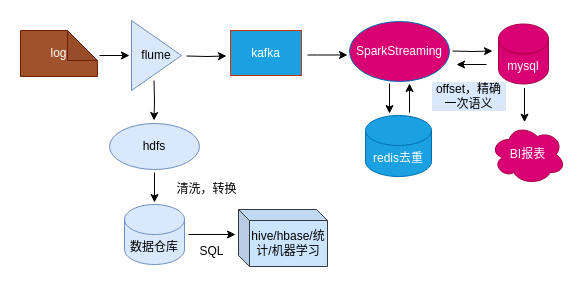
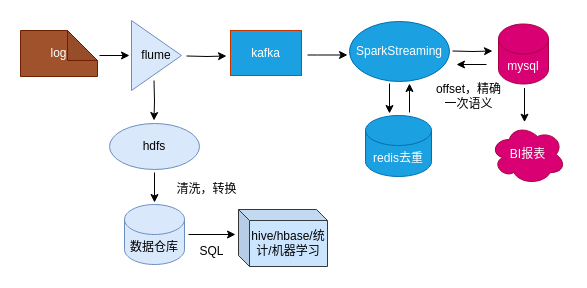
(400, 52) -> (400, 52)
(469, 97) -> (469, 97)
